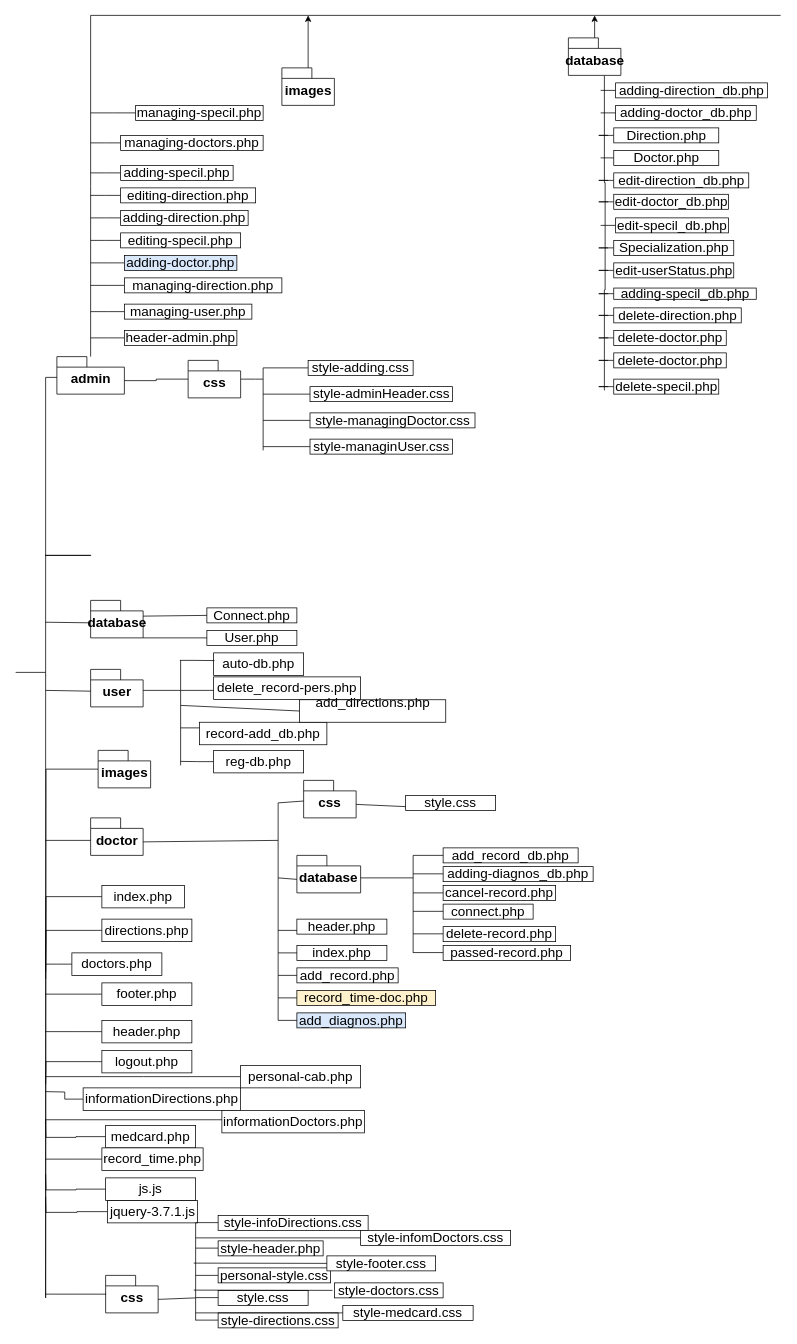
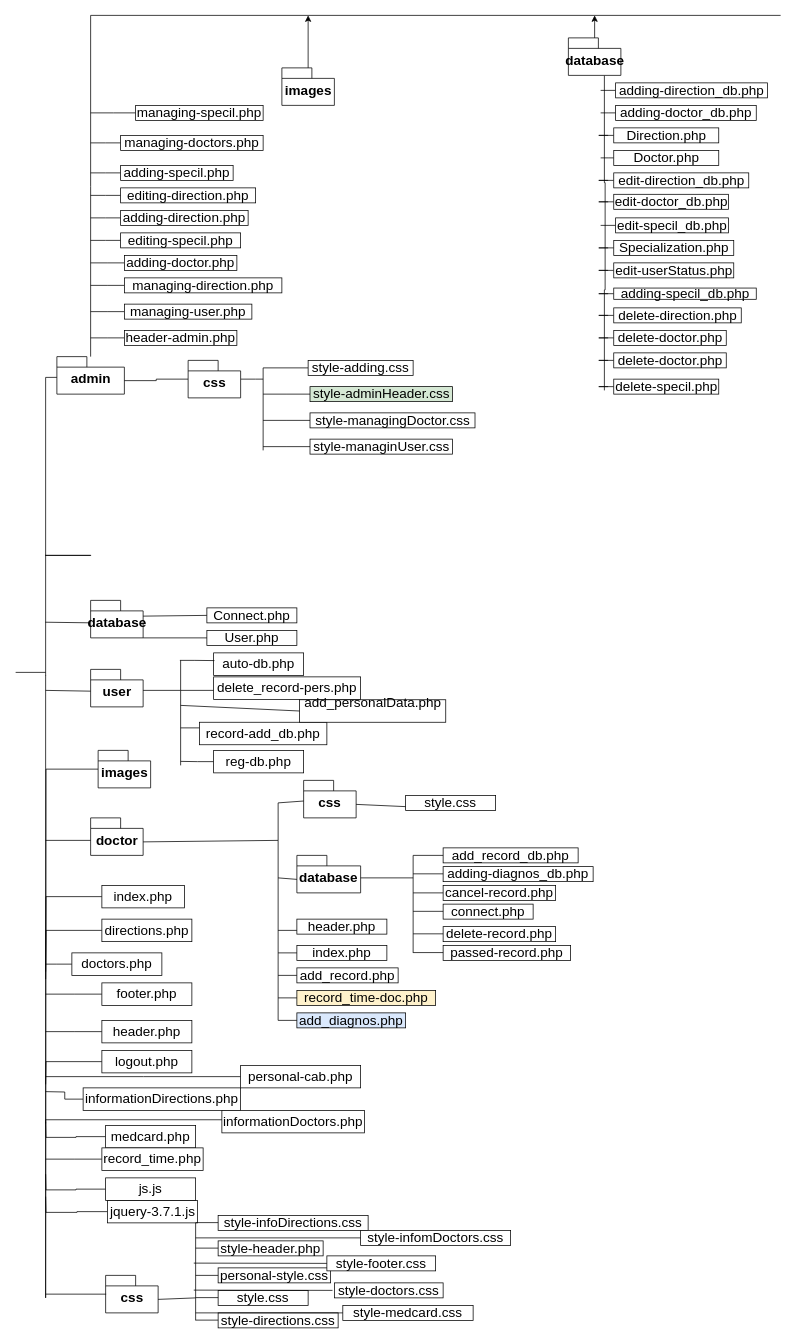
(180, 263) -> (180, 263)
(381, 394) -> (381, 394)
(373, 711) -> (373, 711)
